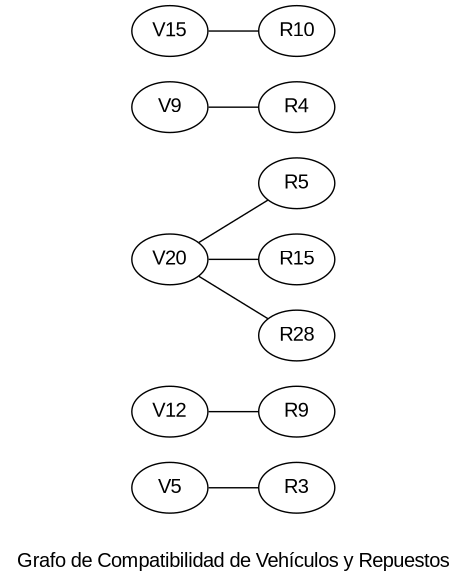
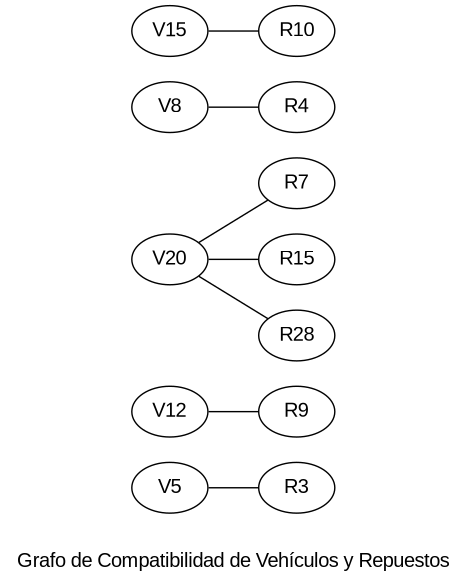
(170, 107) -> (170, 107)
(297, 183) -> (297, 183)
